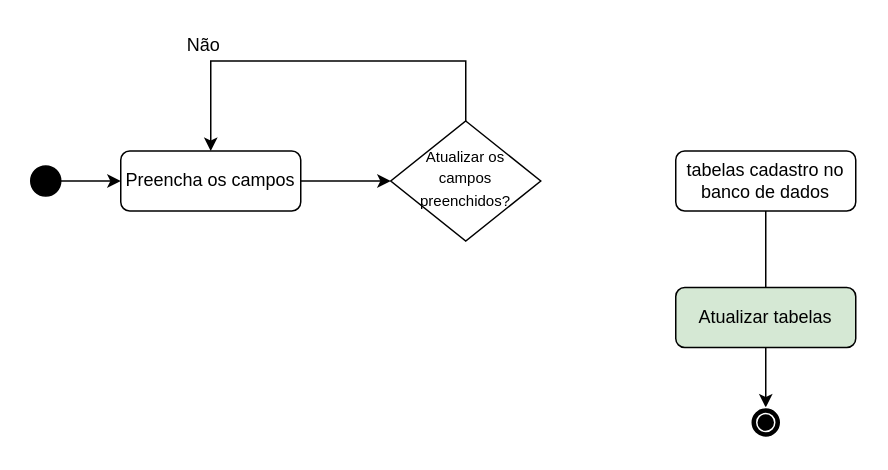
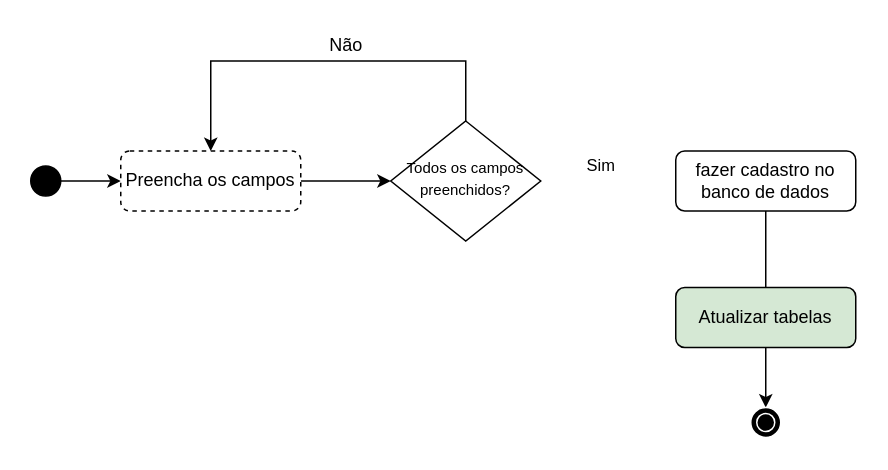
(203, 46) -> (346, 46)
none -> (601, 166)
(466, 178) -> (466, 178)
(211, 181) -> (211, 181)
(766, 181) -> (766, 181)
